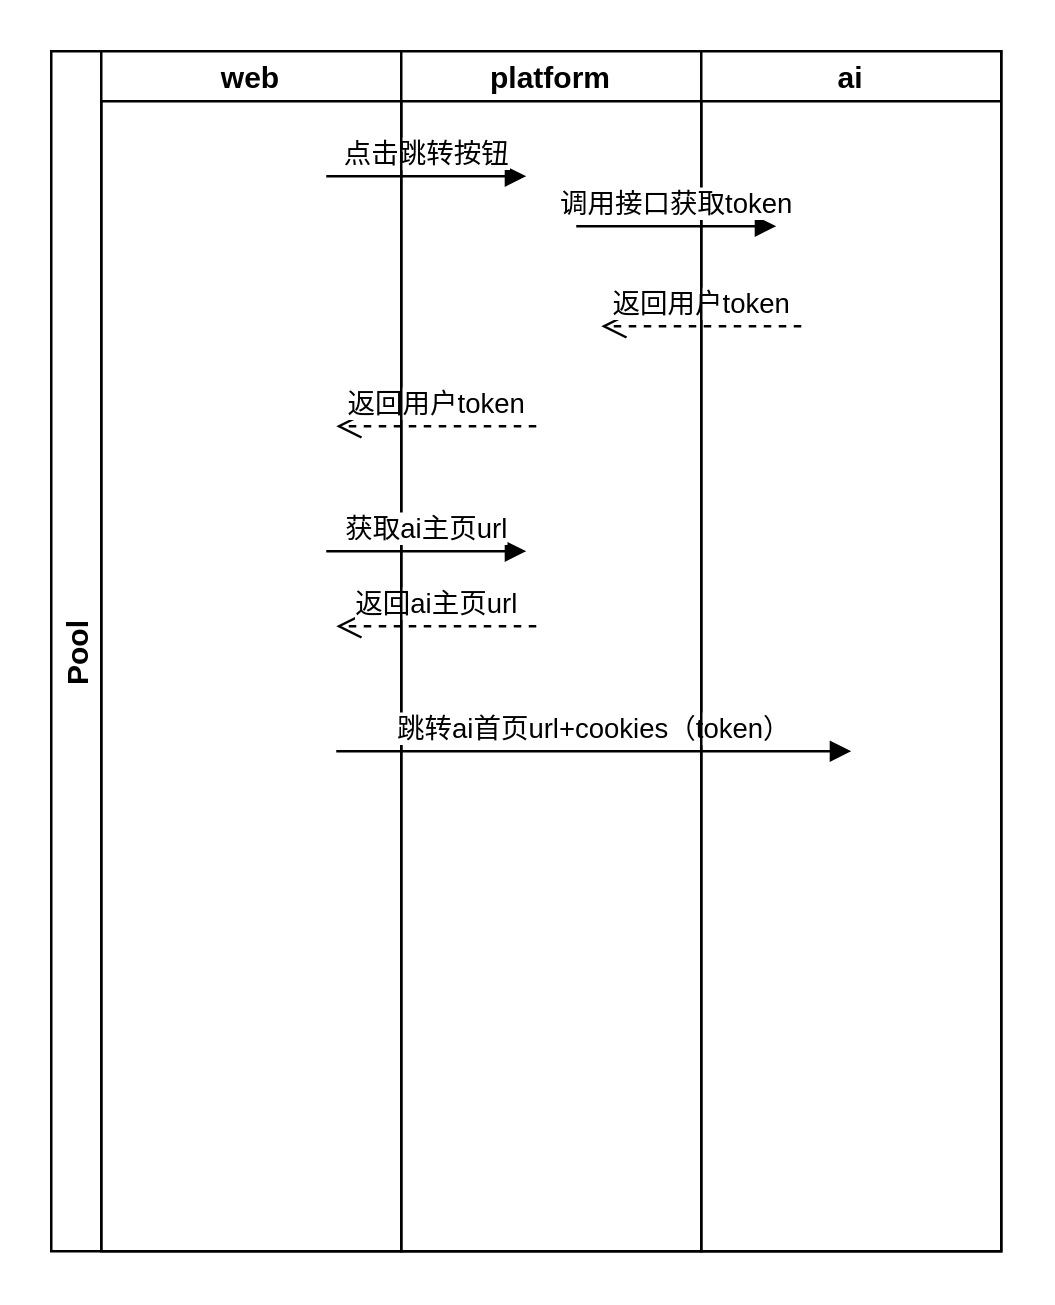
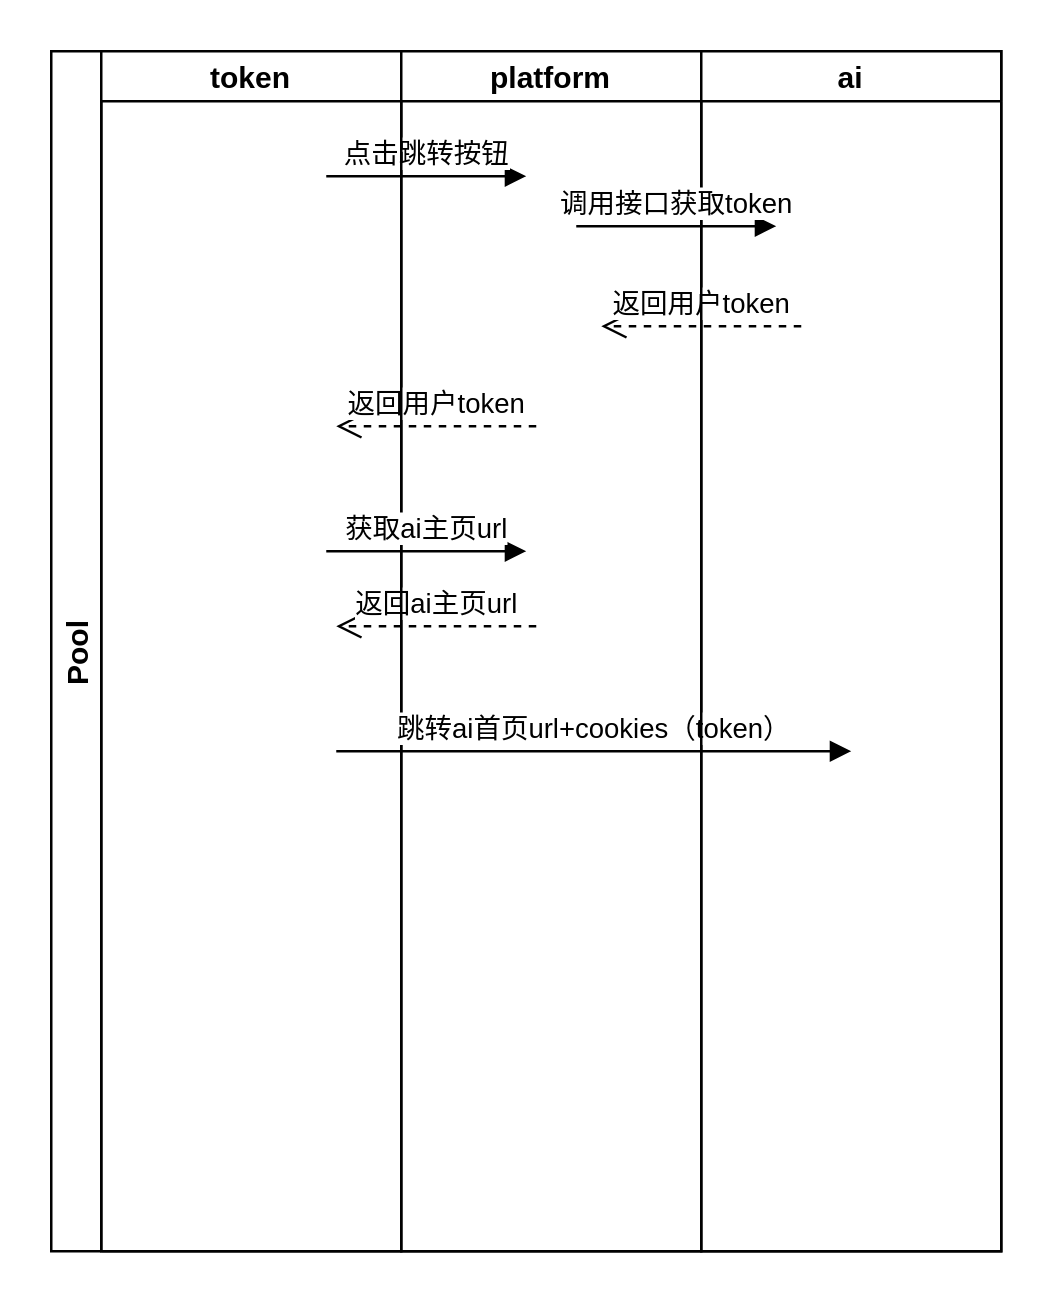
(250, 78) -> (250, 78)
